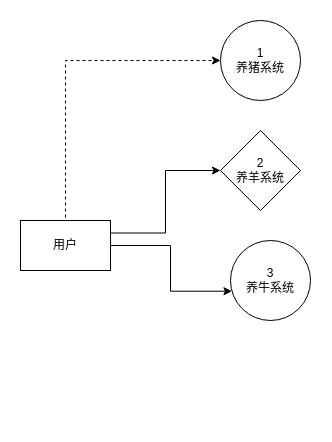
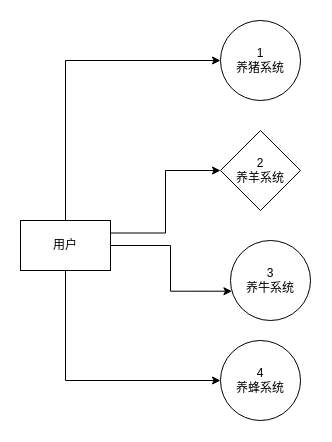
(66, 68) -> (66, 68)
none -> (85, 381)
none -> (261, 381)
